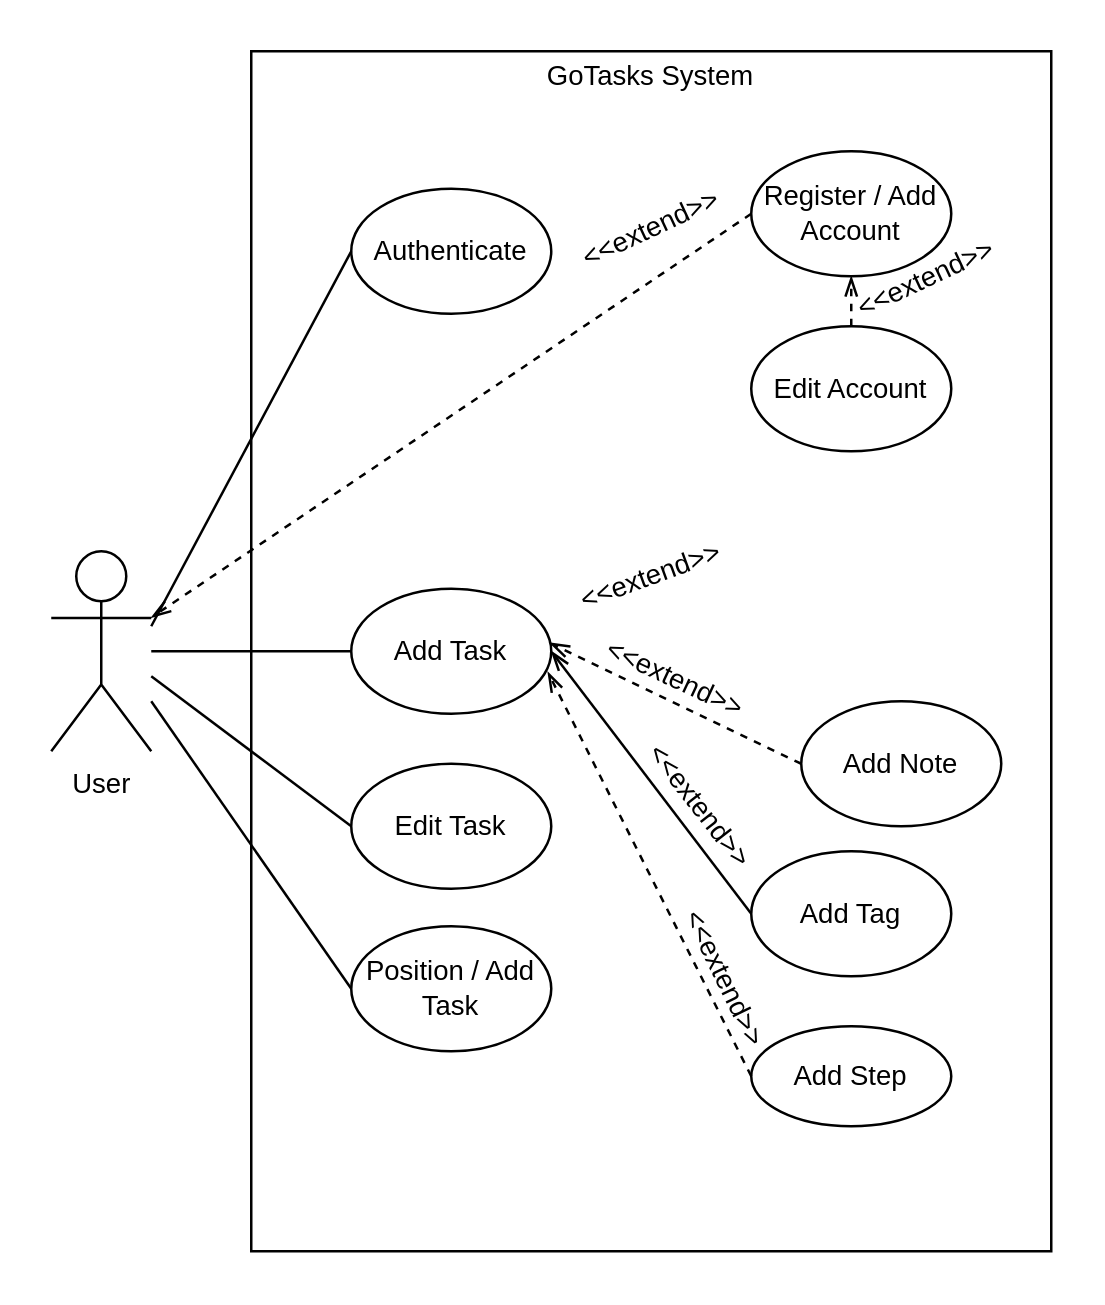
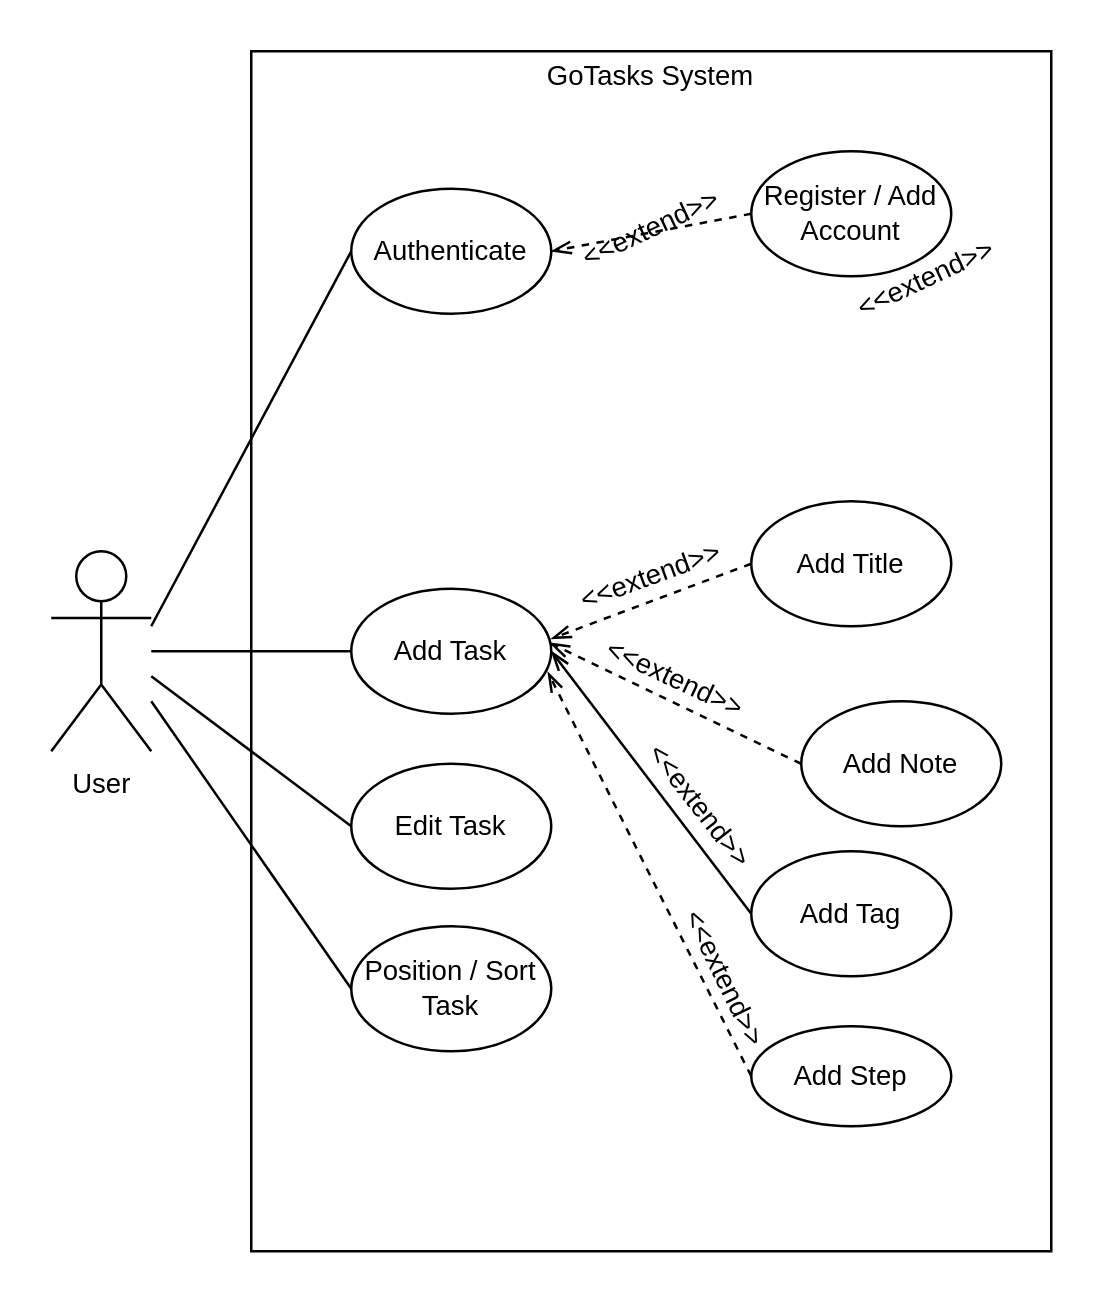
(851, 304) -> none
(851, 389) -> none
(459, 410) -> (654, 232)
none -> (851, 564)
none -> (654, 600)
(451, 989) -> (451, 989)
